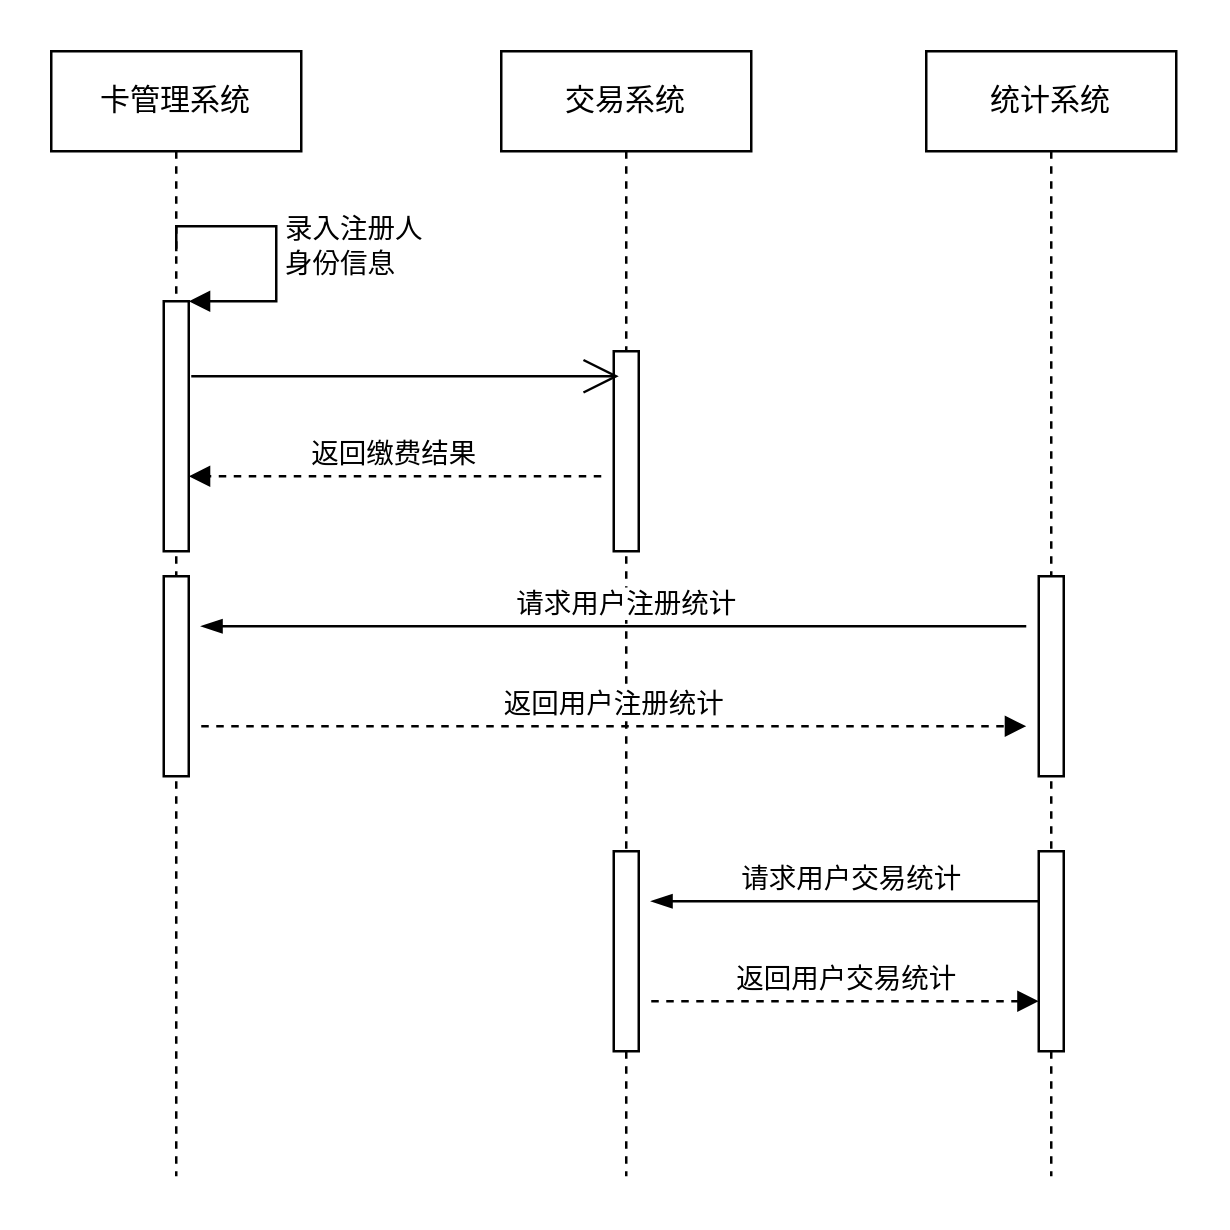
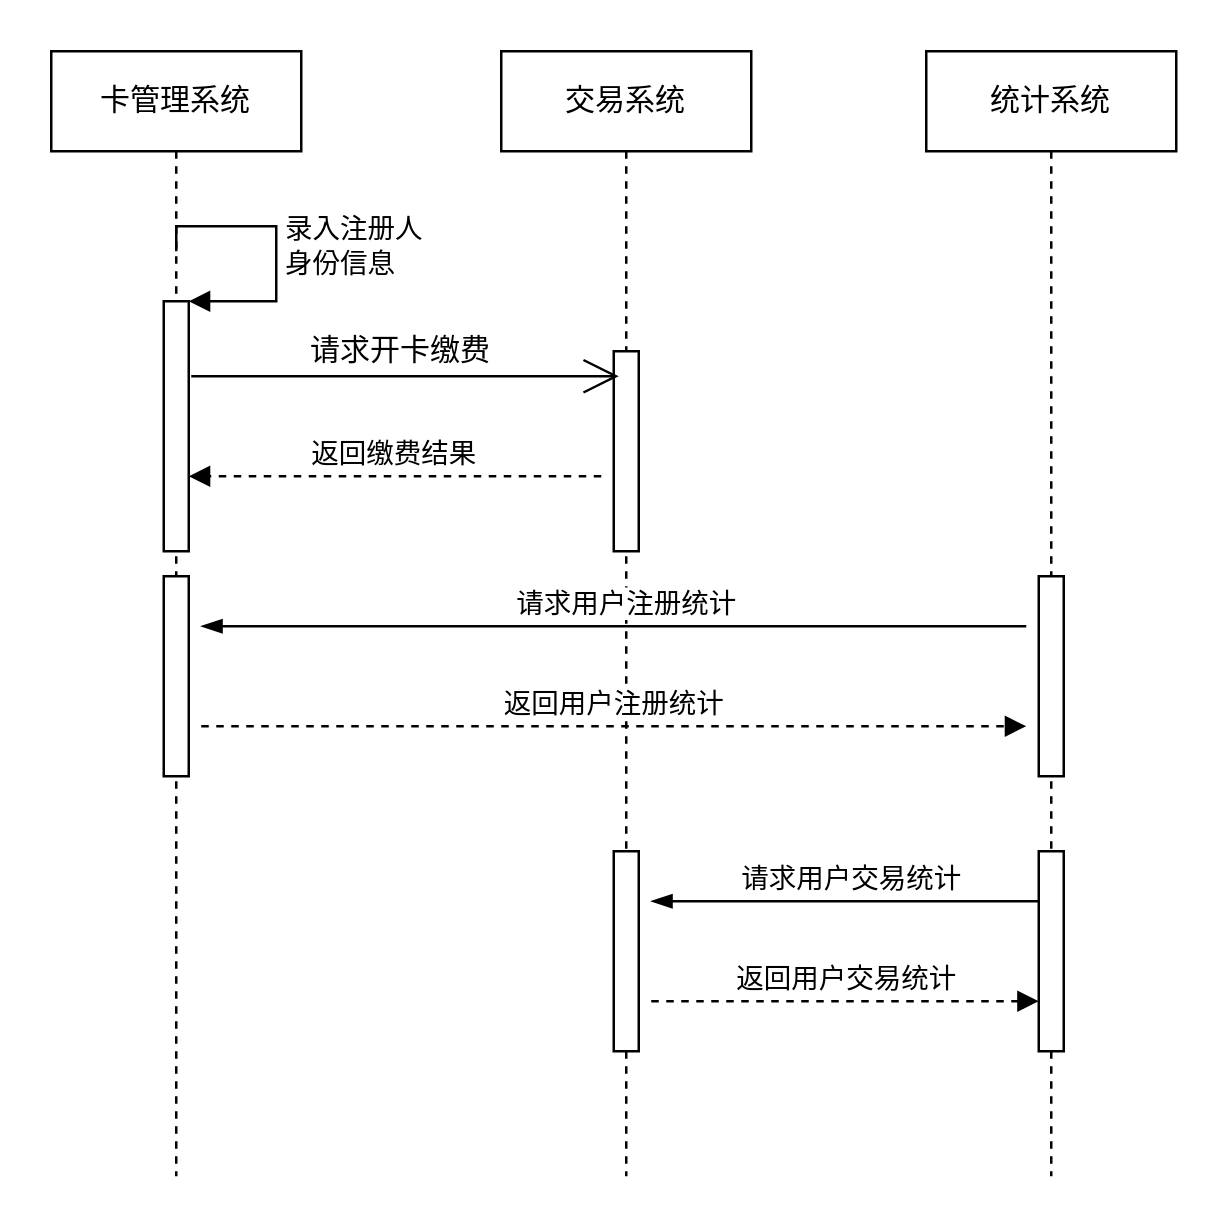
none -> (401, 351)
